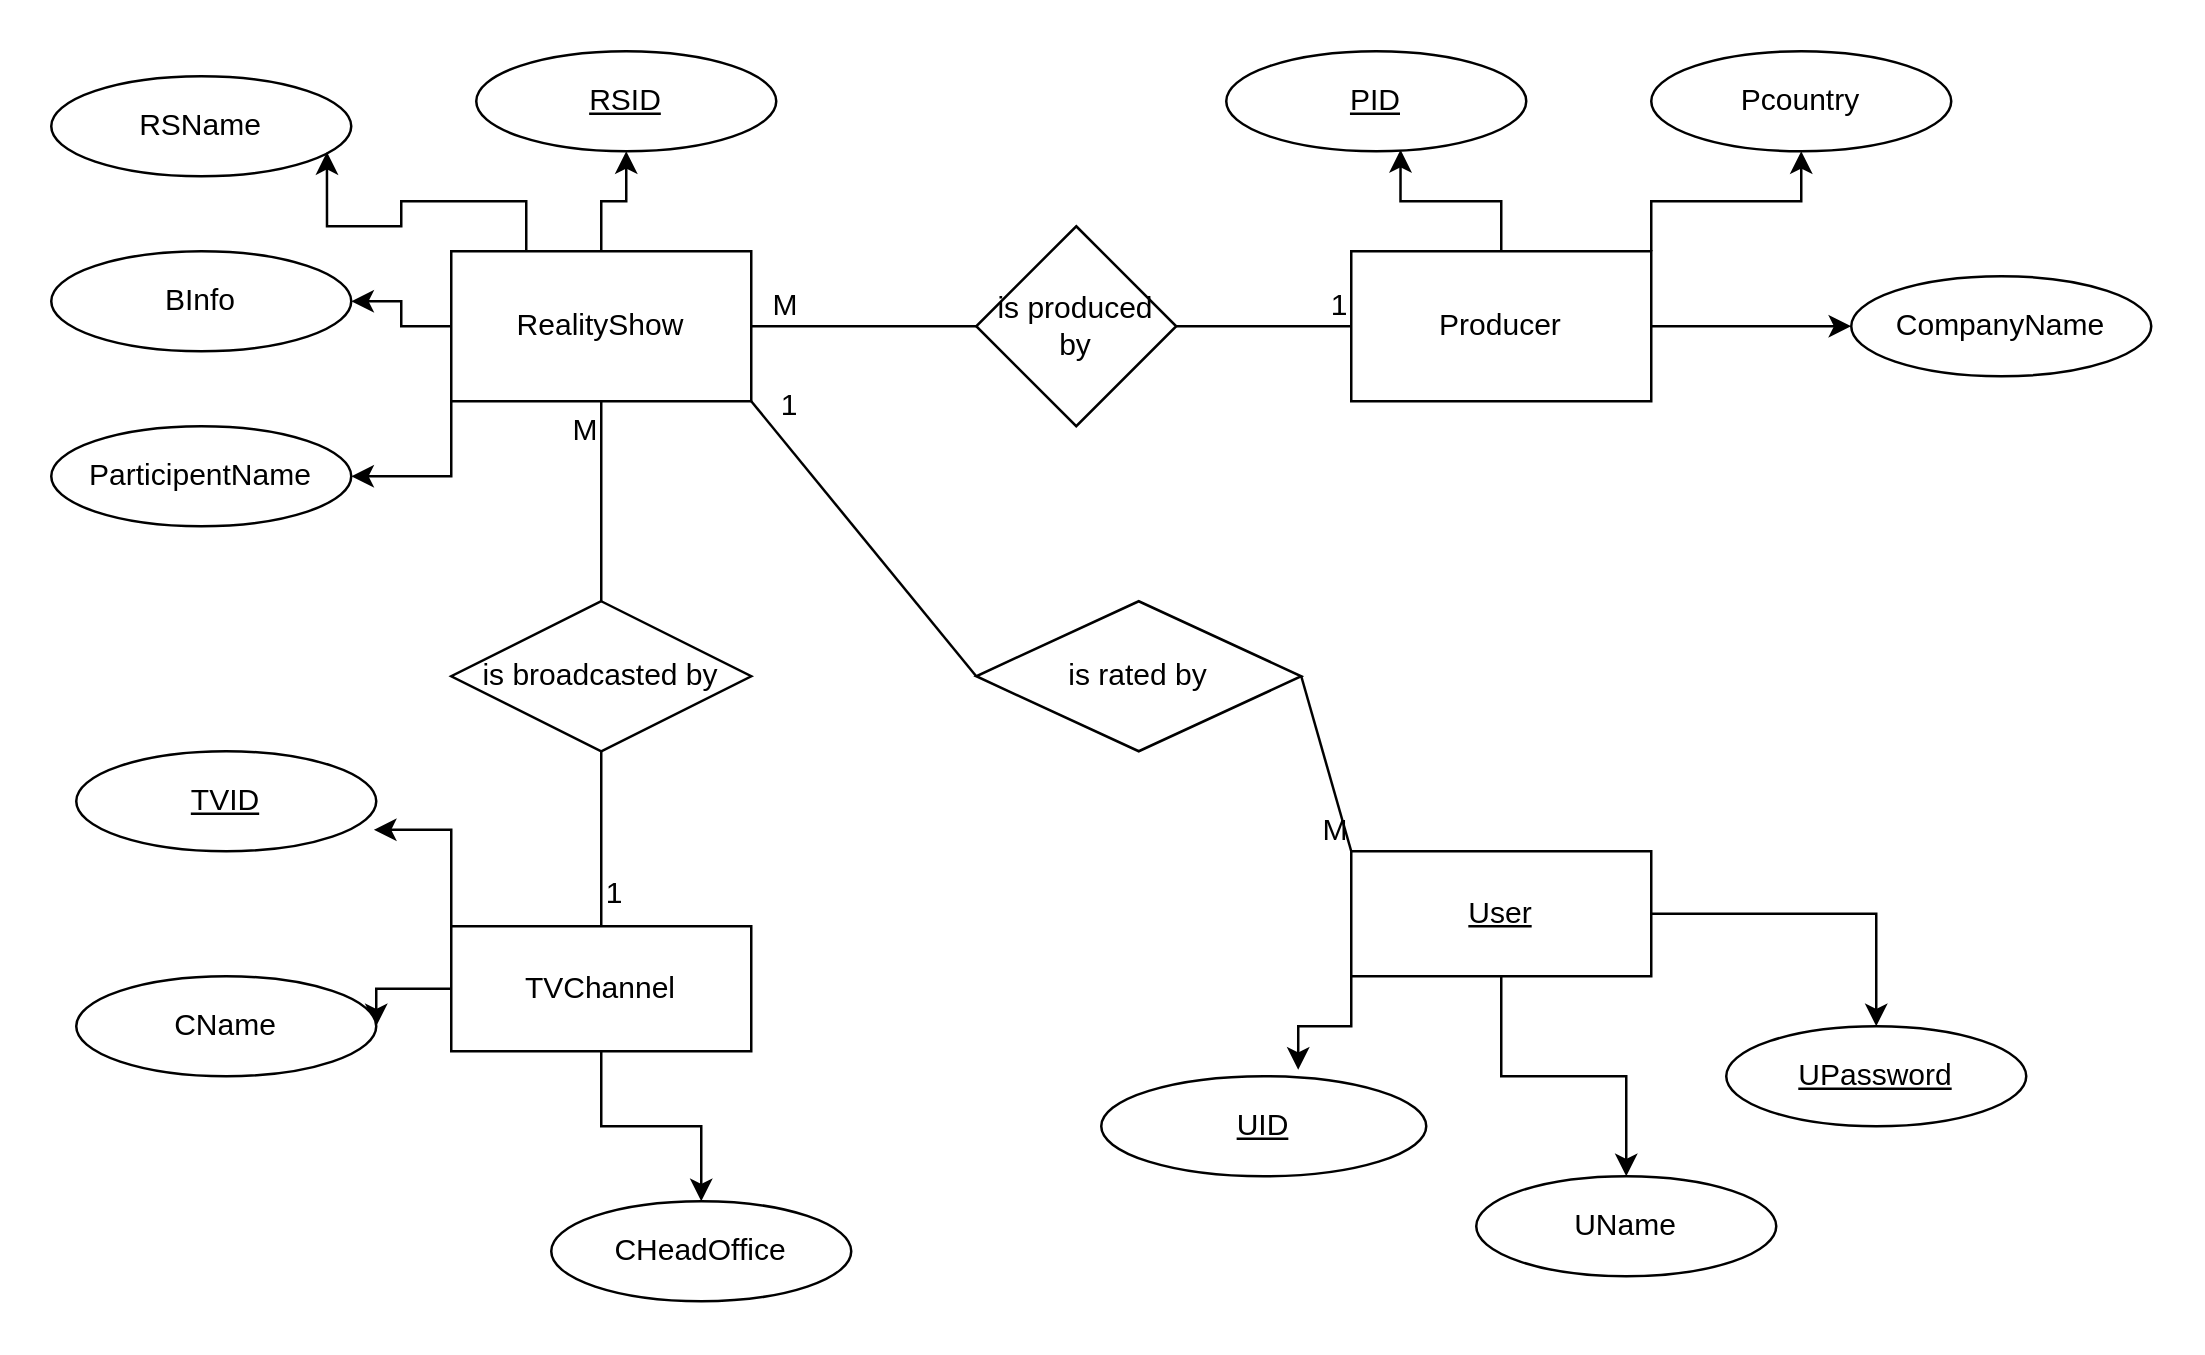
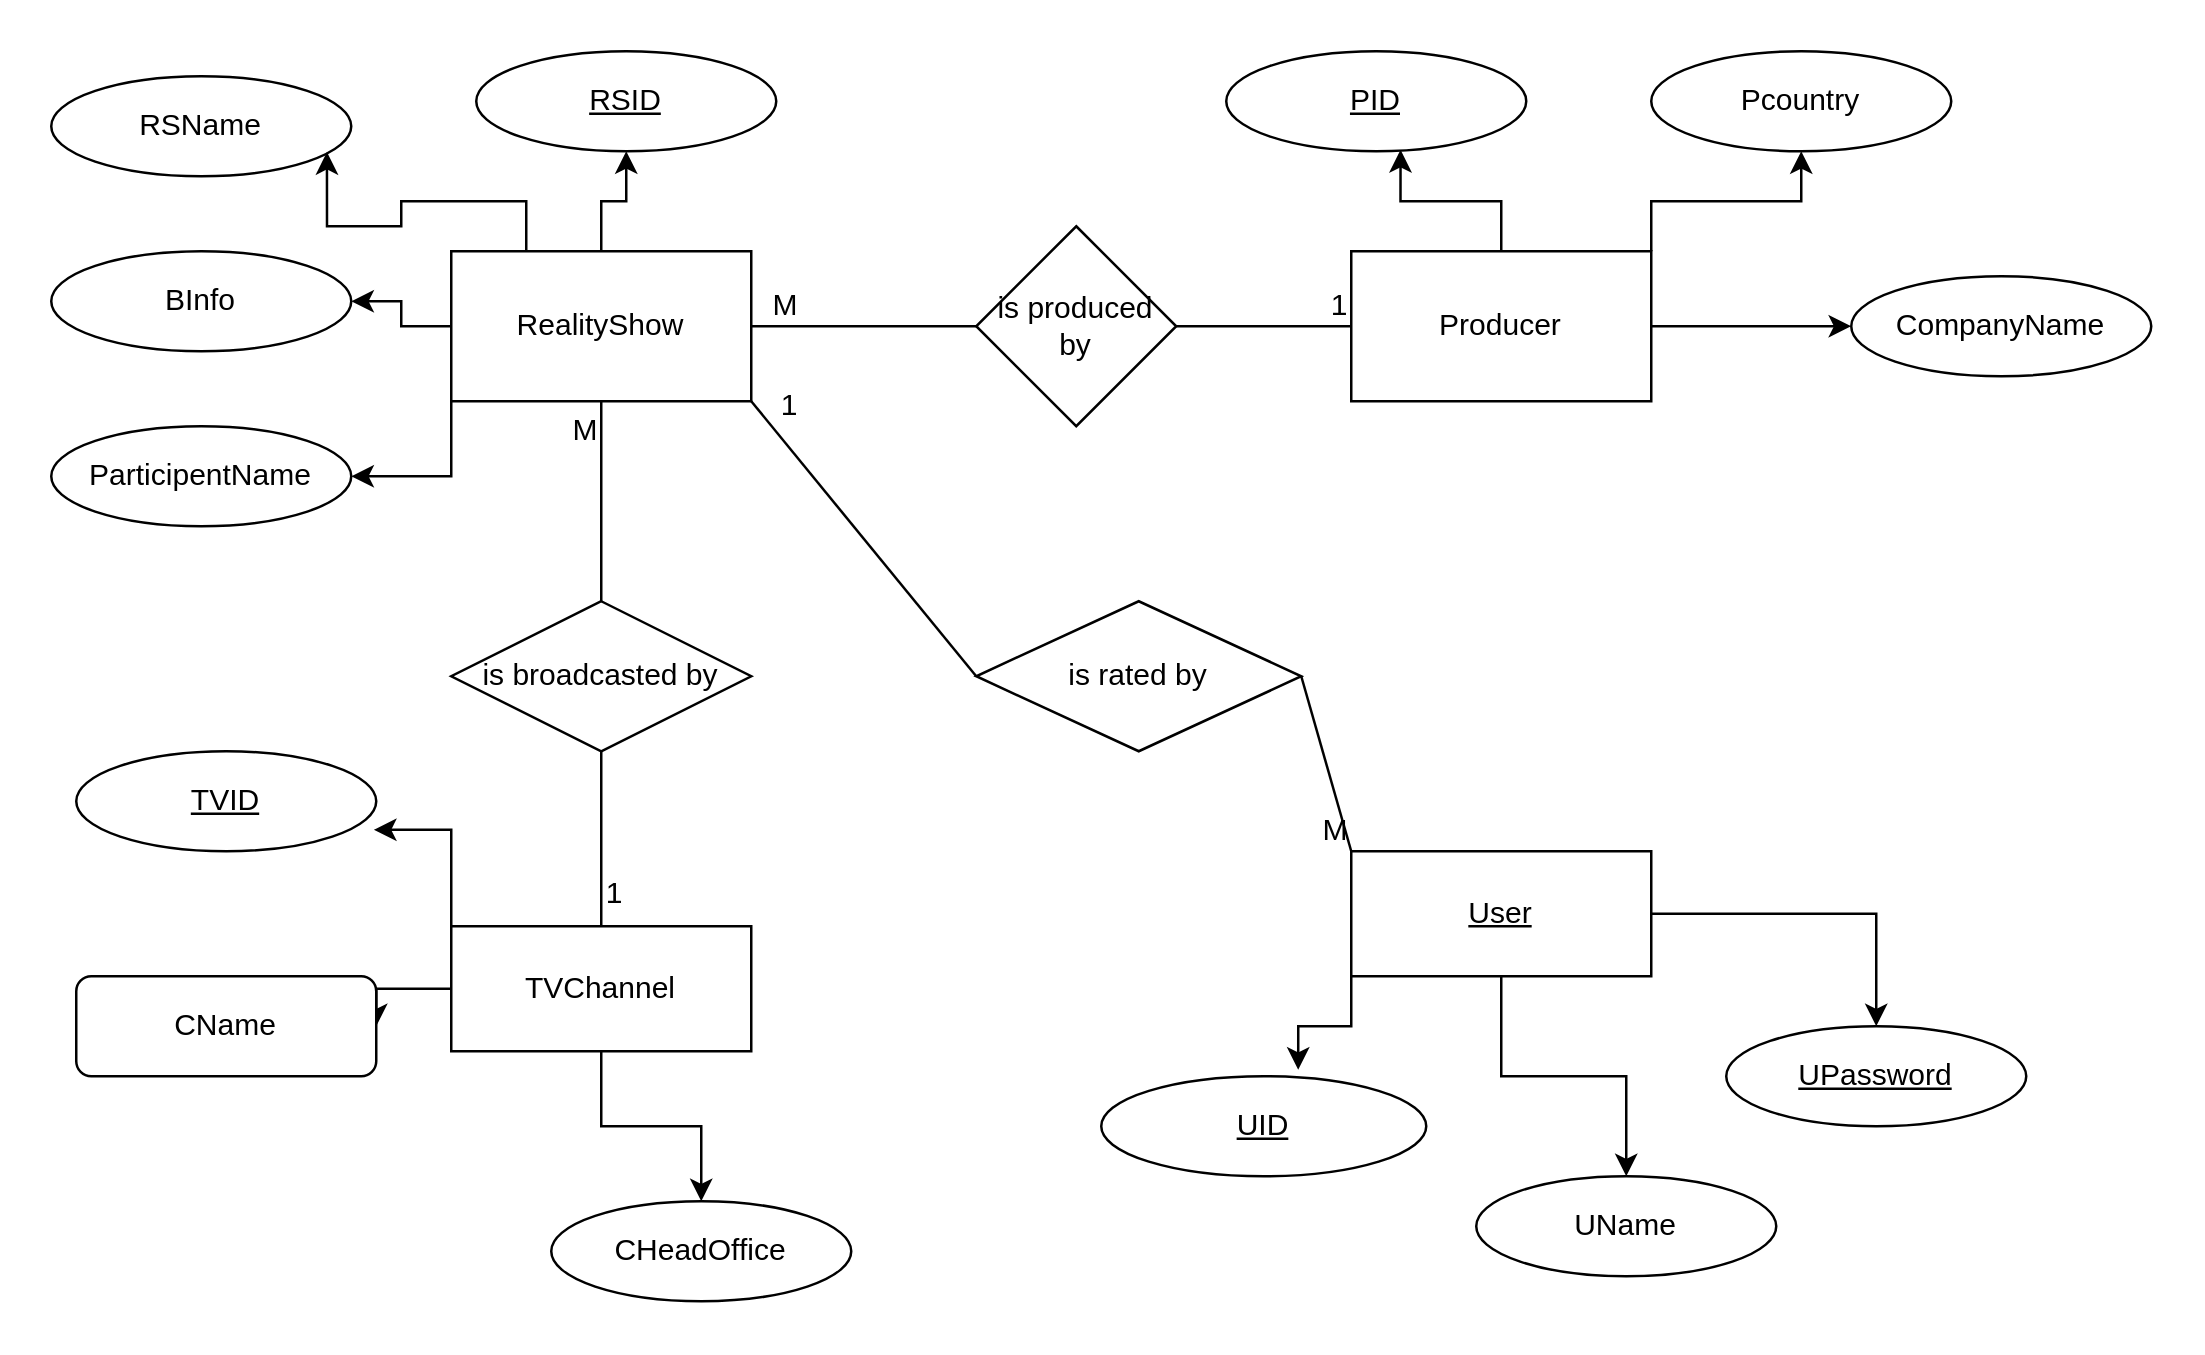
(226, 1026) -> (226, 1026)
